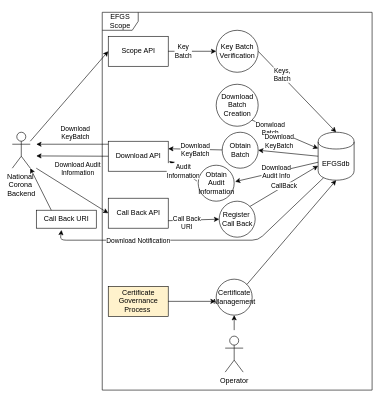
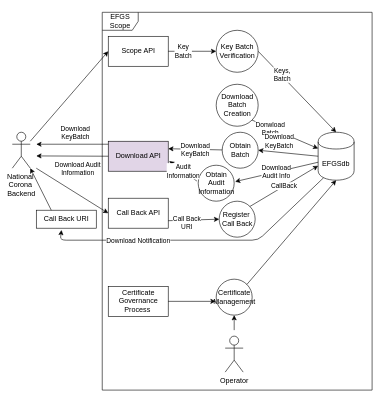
(138, 156) -> (138, 156)
(138, 302) -> (138, 302)
